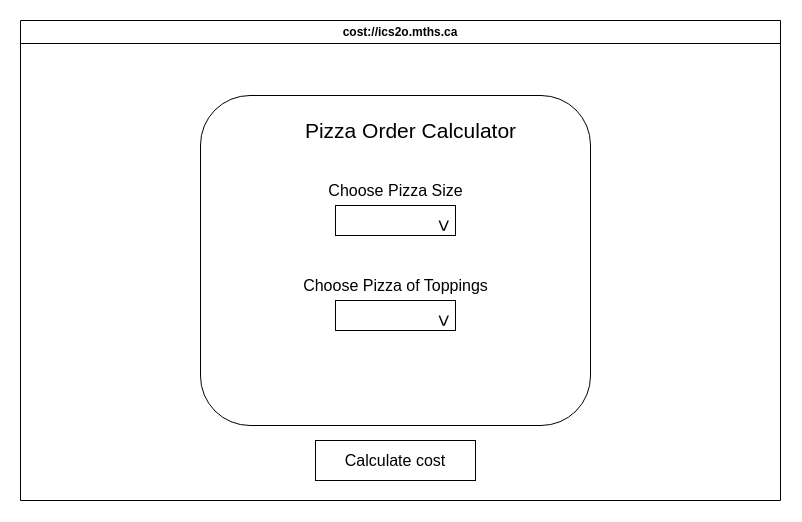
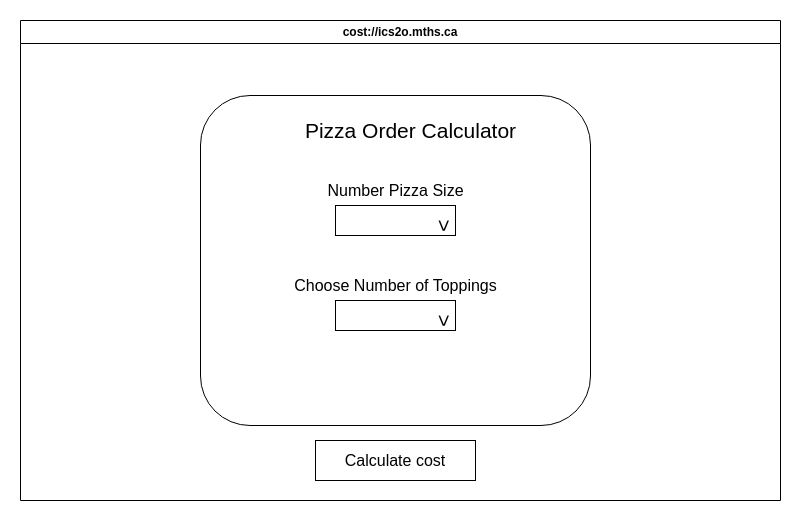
(396, 191) -> (396, 191)
(396, 286) -> (396, 286)
